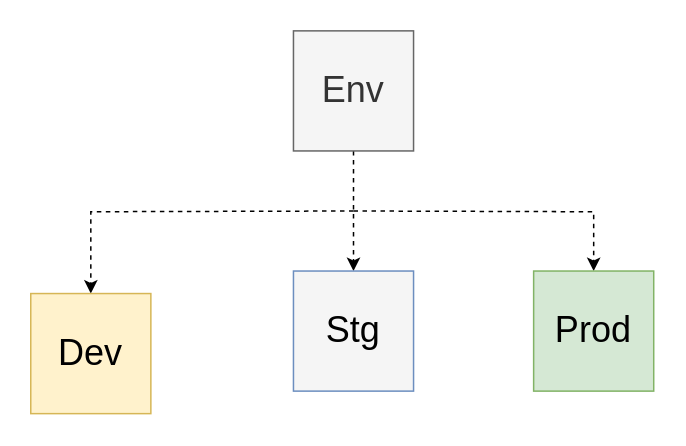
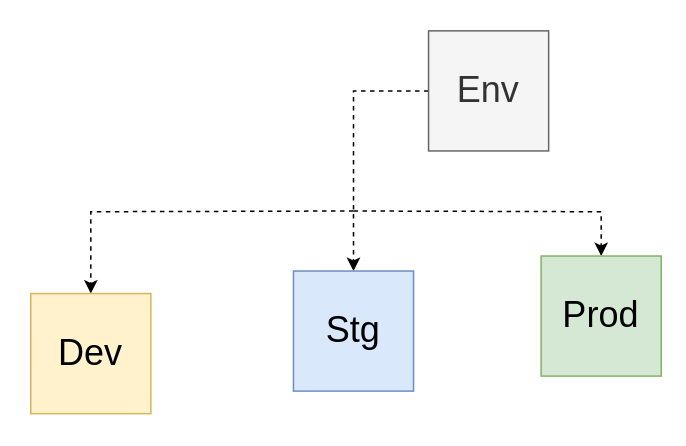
(353, 91) -> (488, 91)
(353, 331) -> (353, 331)
(593, 331) -> (601, 316)
